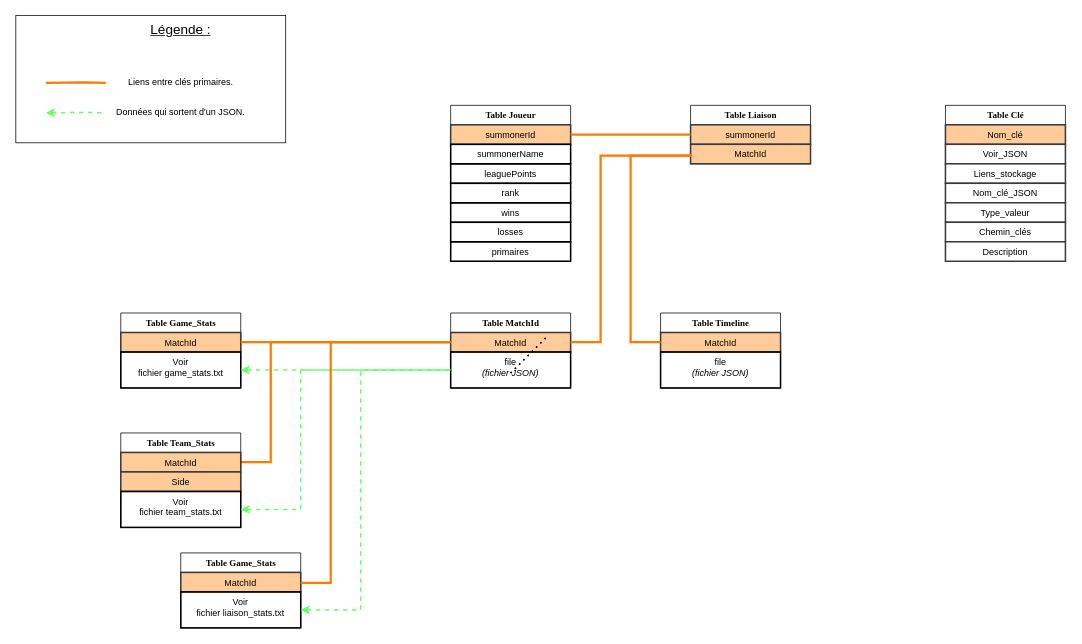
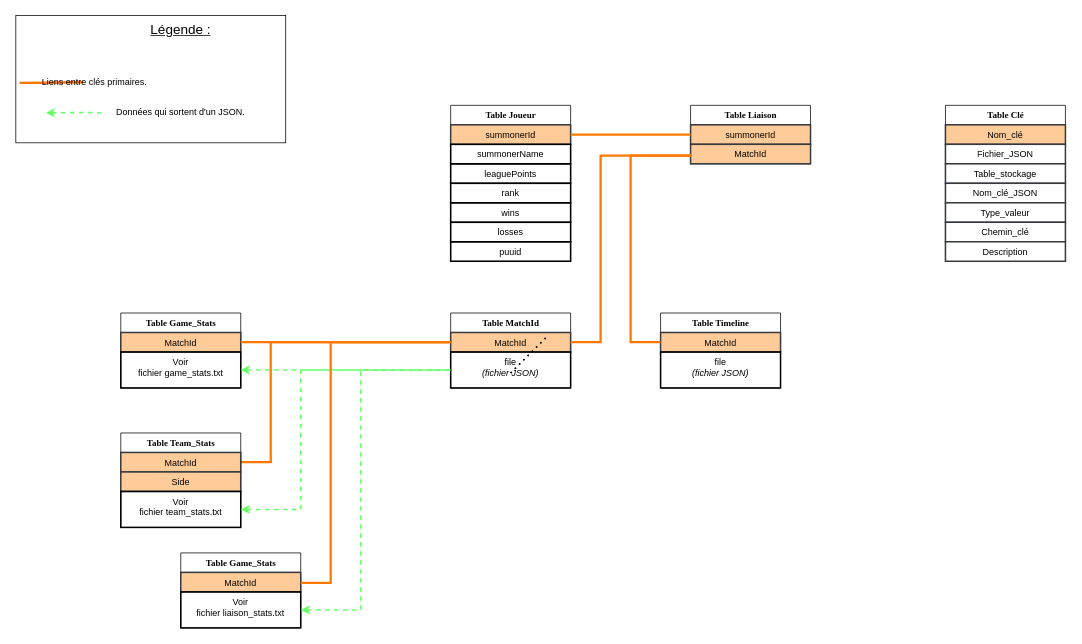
(180, 83) -> (94, 83)
(1005, 155) -> (1005, 155)
(1005, 175) -> (1005, 175)
(1005, 233) -> (1005, 233)
(510, 253) -> (510, 253)
